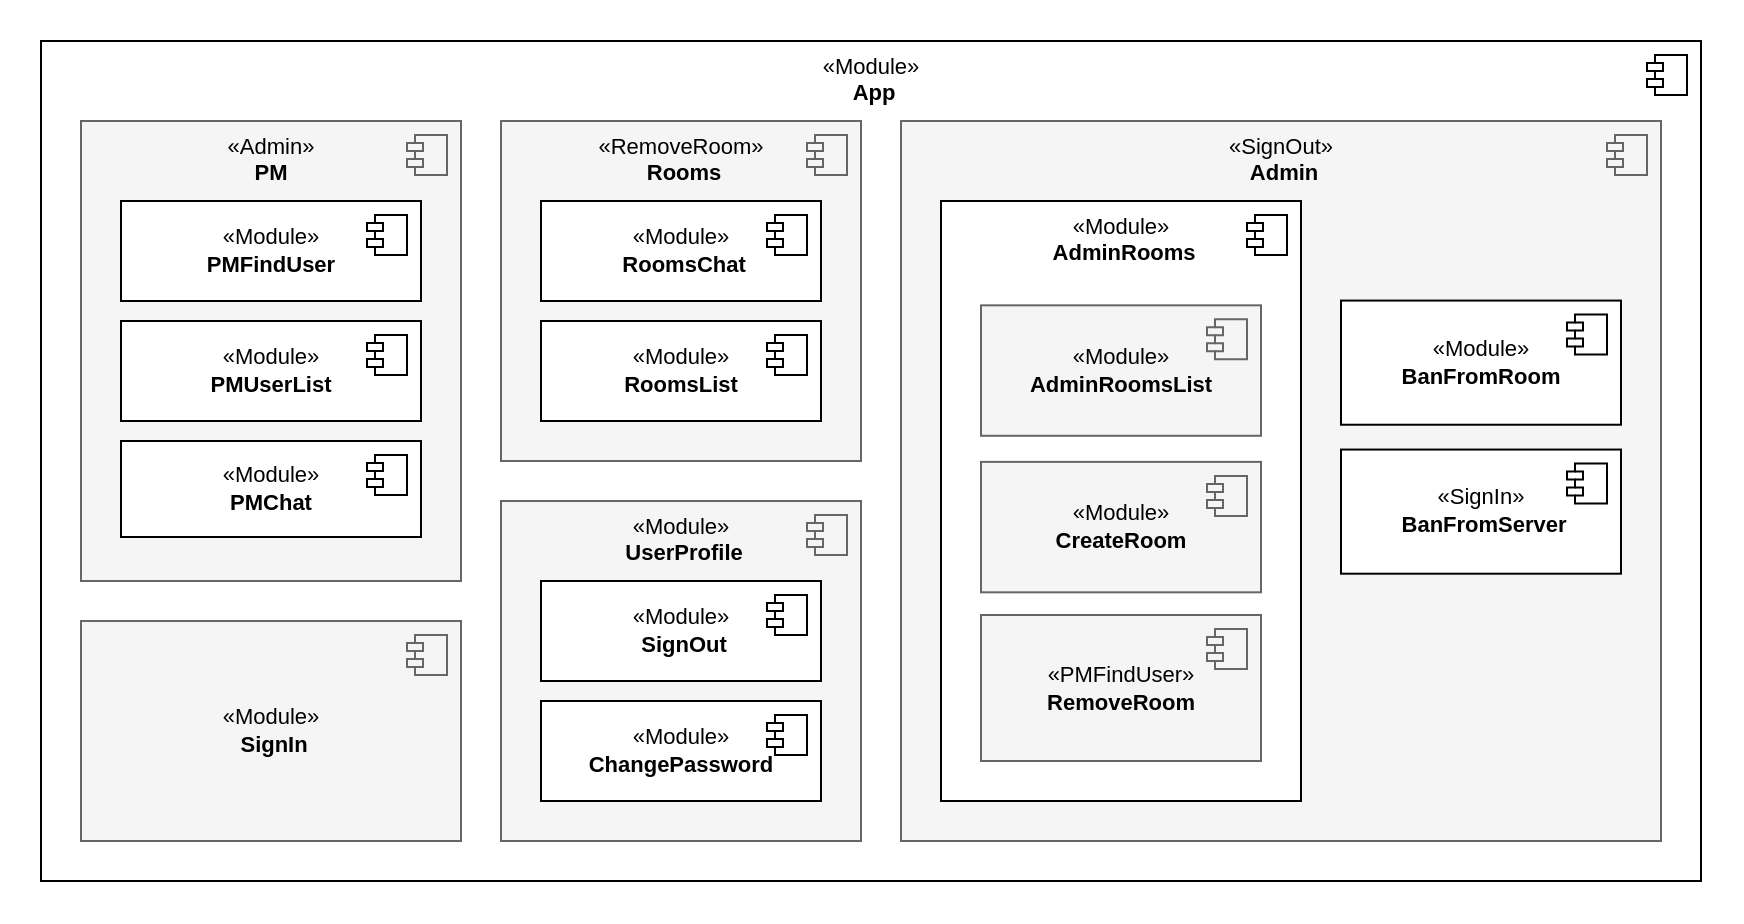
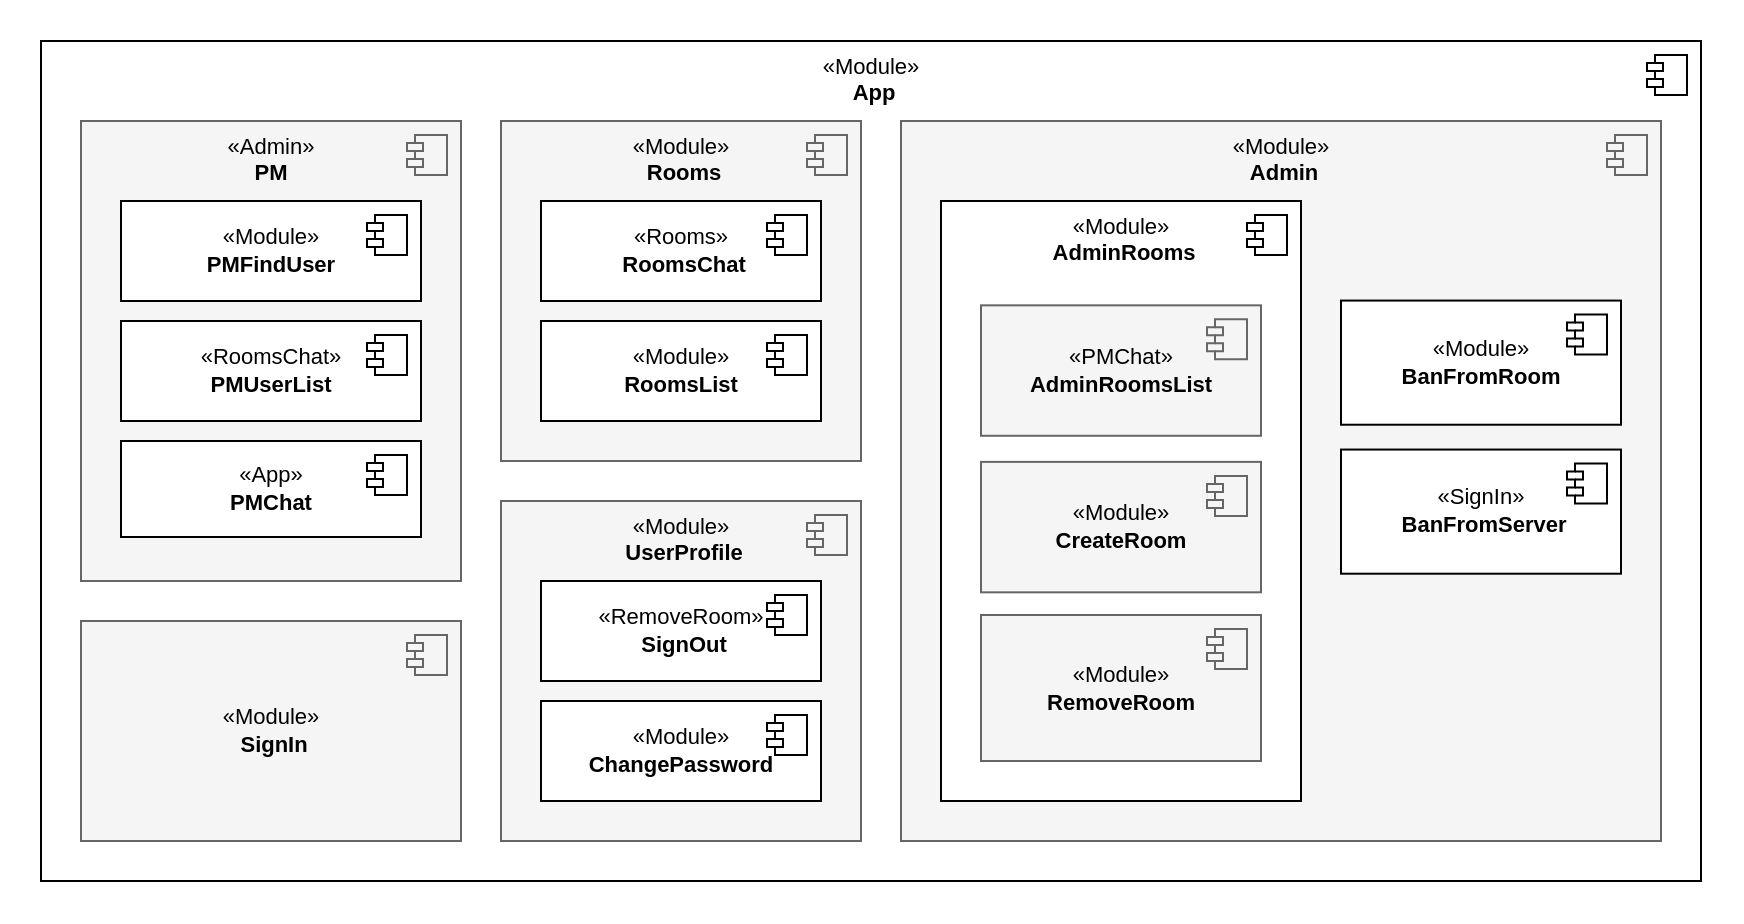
(682, 161) -> (682, 161)
(1282, 161) -> (1282, 161)
(682, 251) -> (682, 251)
(272, 371) -> (272, 371)
(1122, 371) -> (1122, 371)
(272, 489) -> (272, 489)
(682, 631) -> (682, 631)
(1122, 689) -> (1122, 689)
